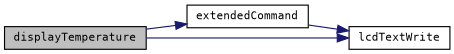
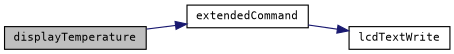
(242, 38) -> none
